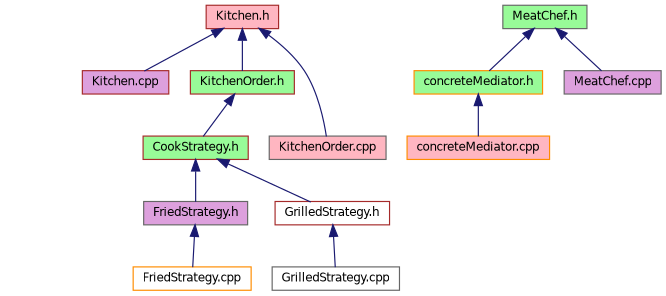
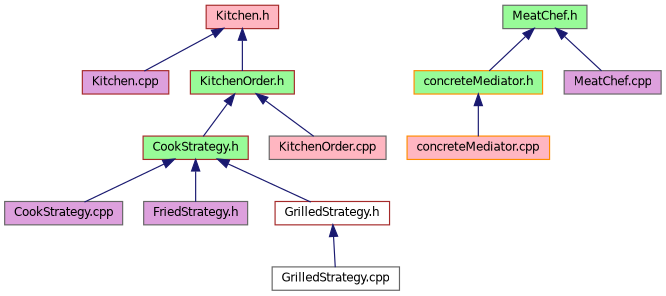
(309, 79) -> (290, 119)
none -> (64, 213)
(192, 279) -> none
